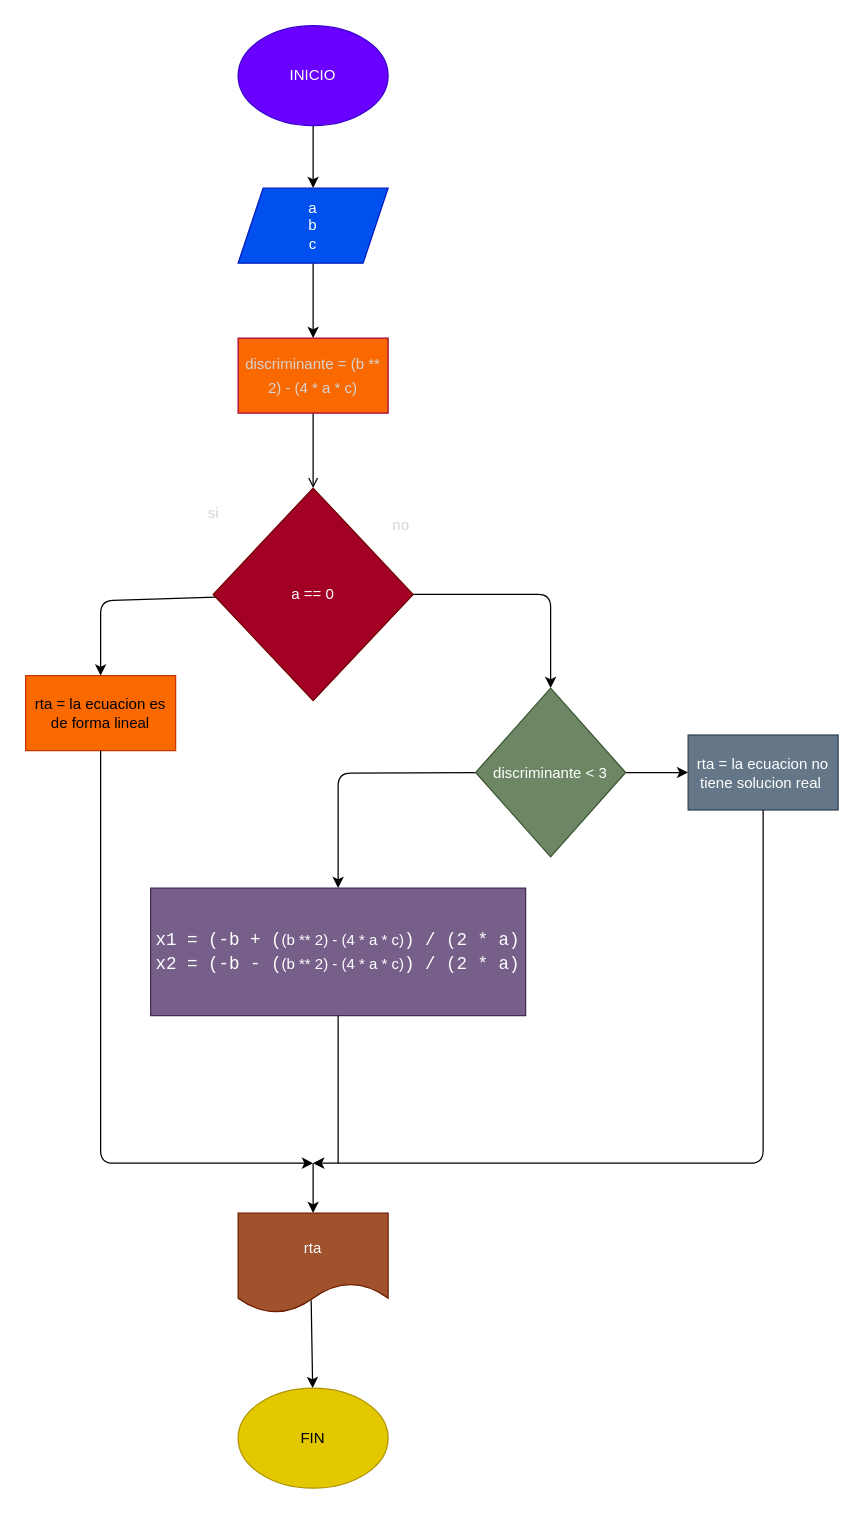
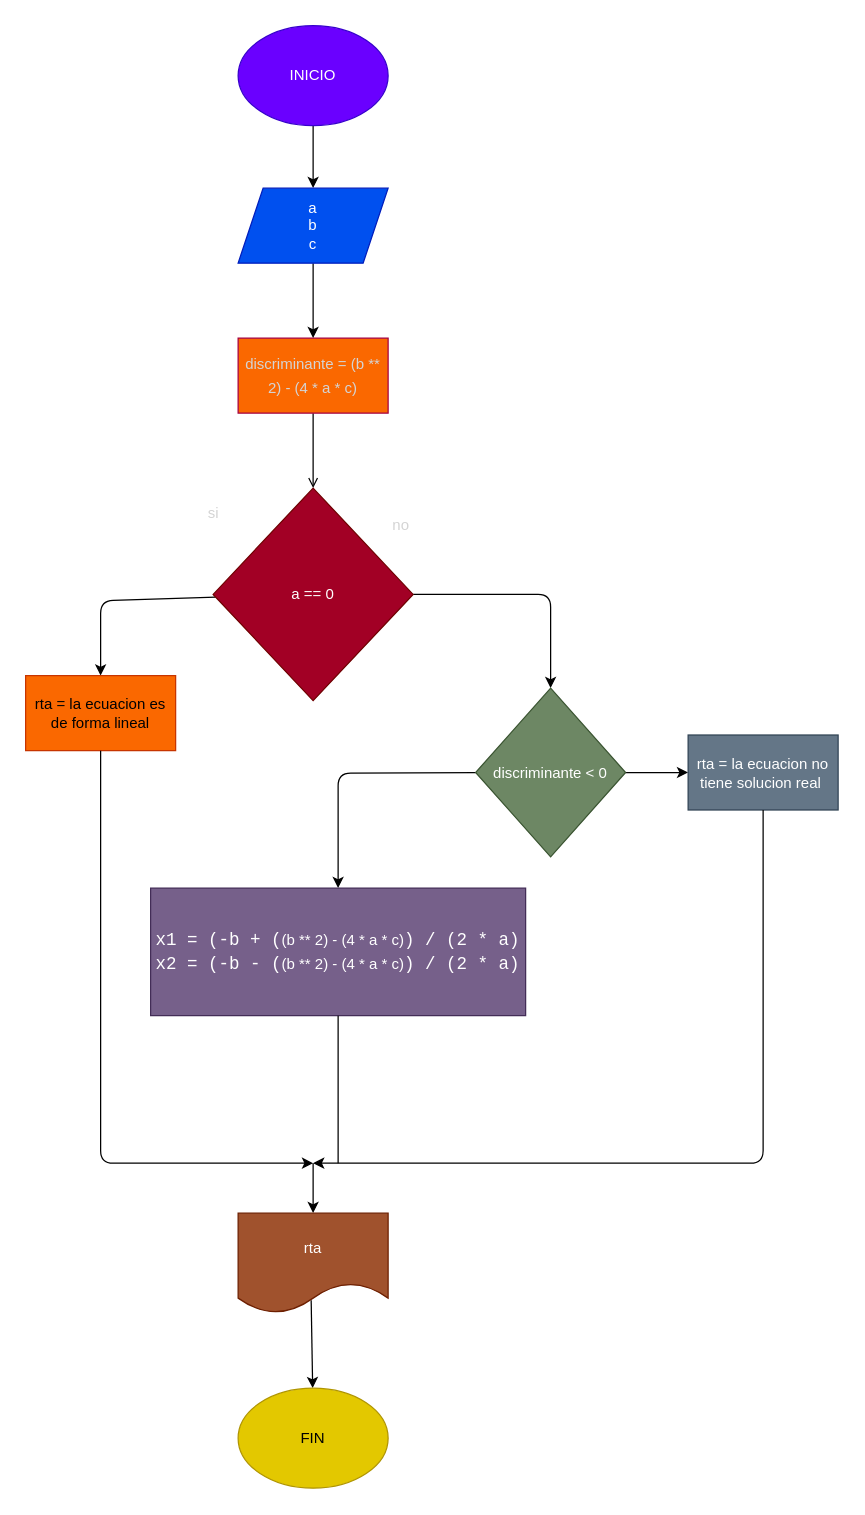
(551, 773) -> (551, 773)
